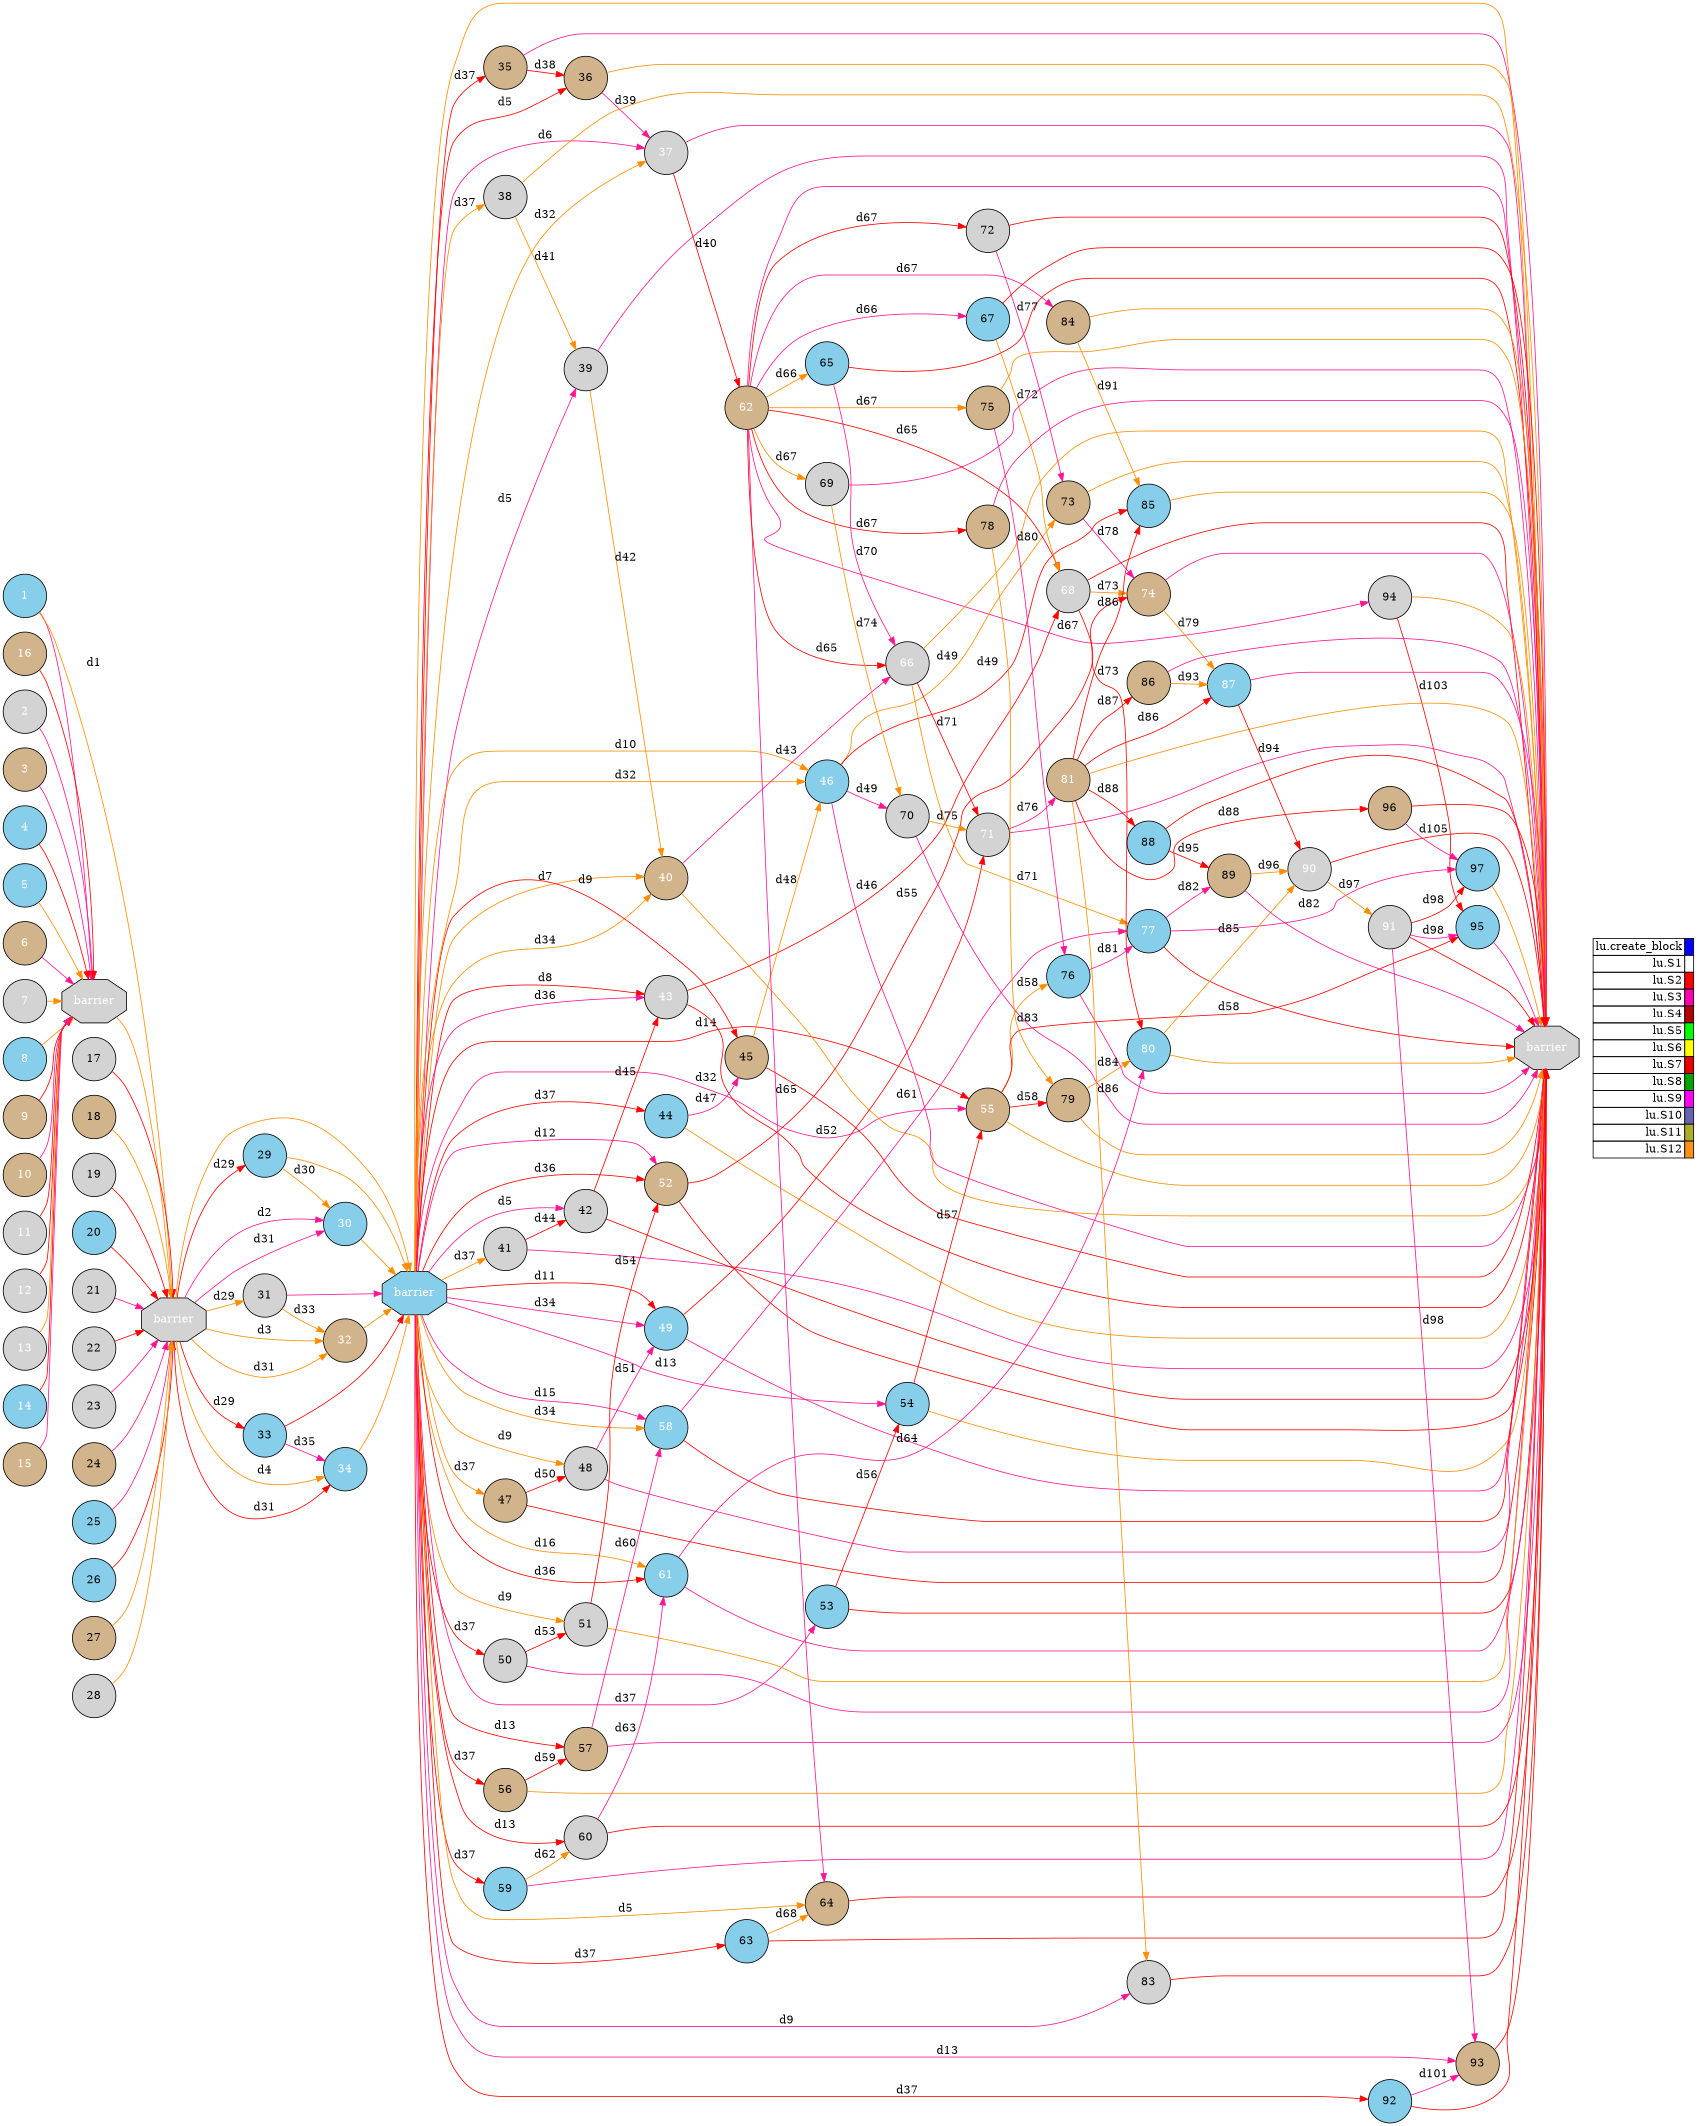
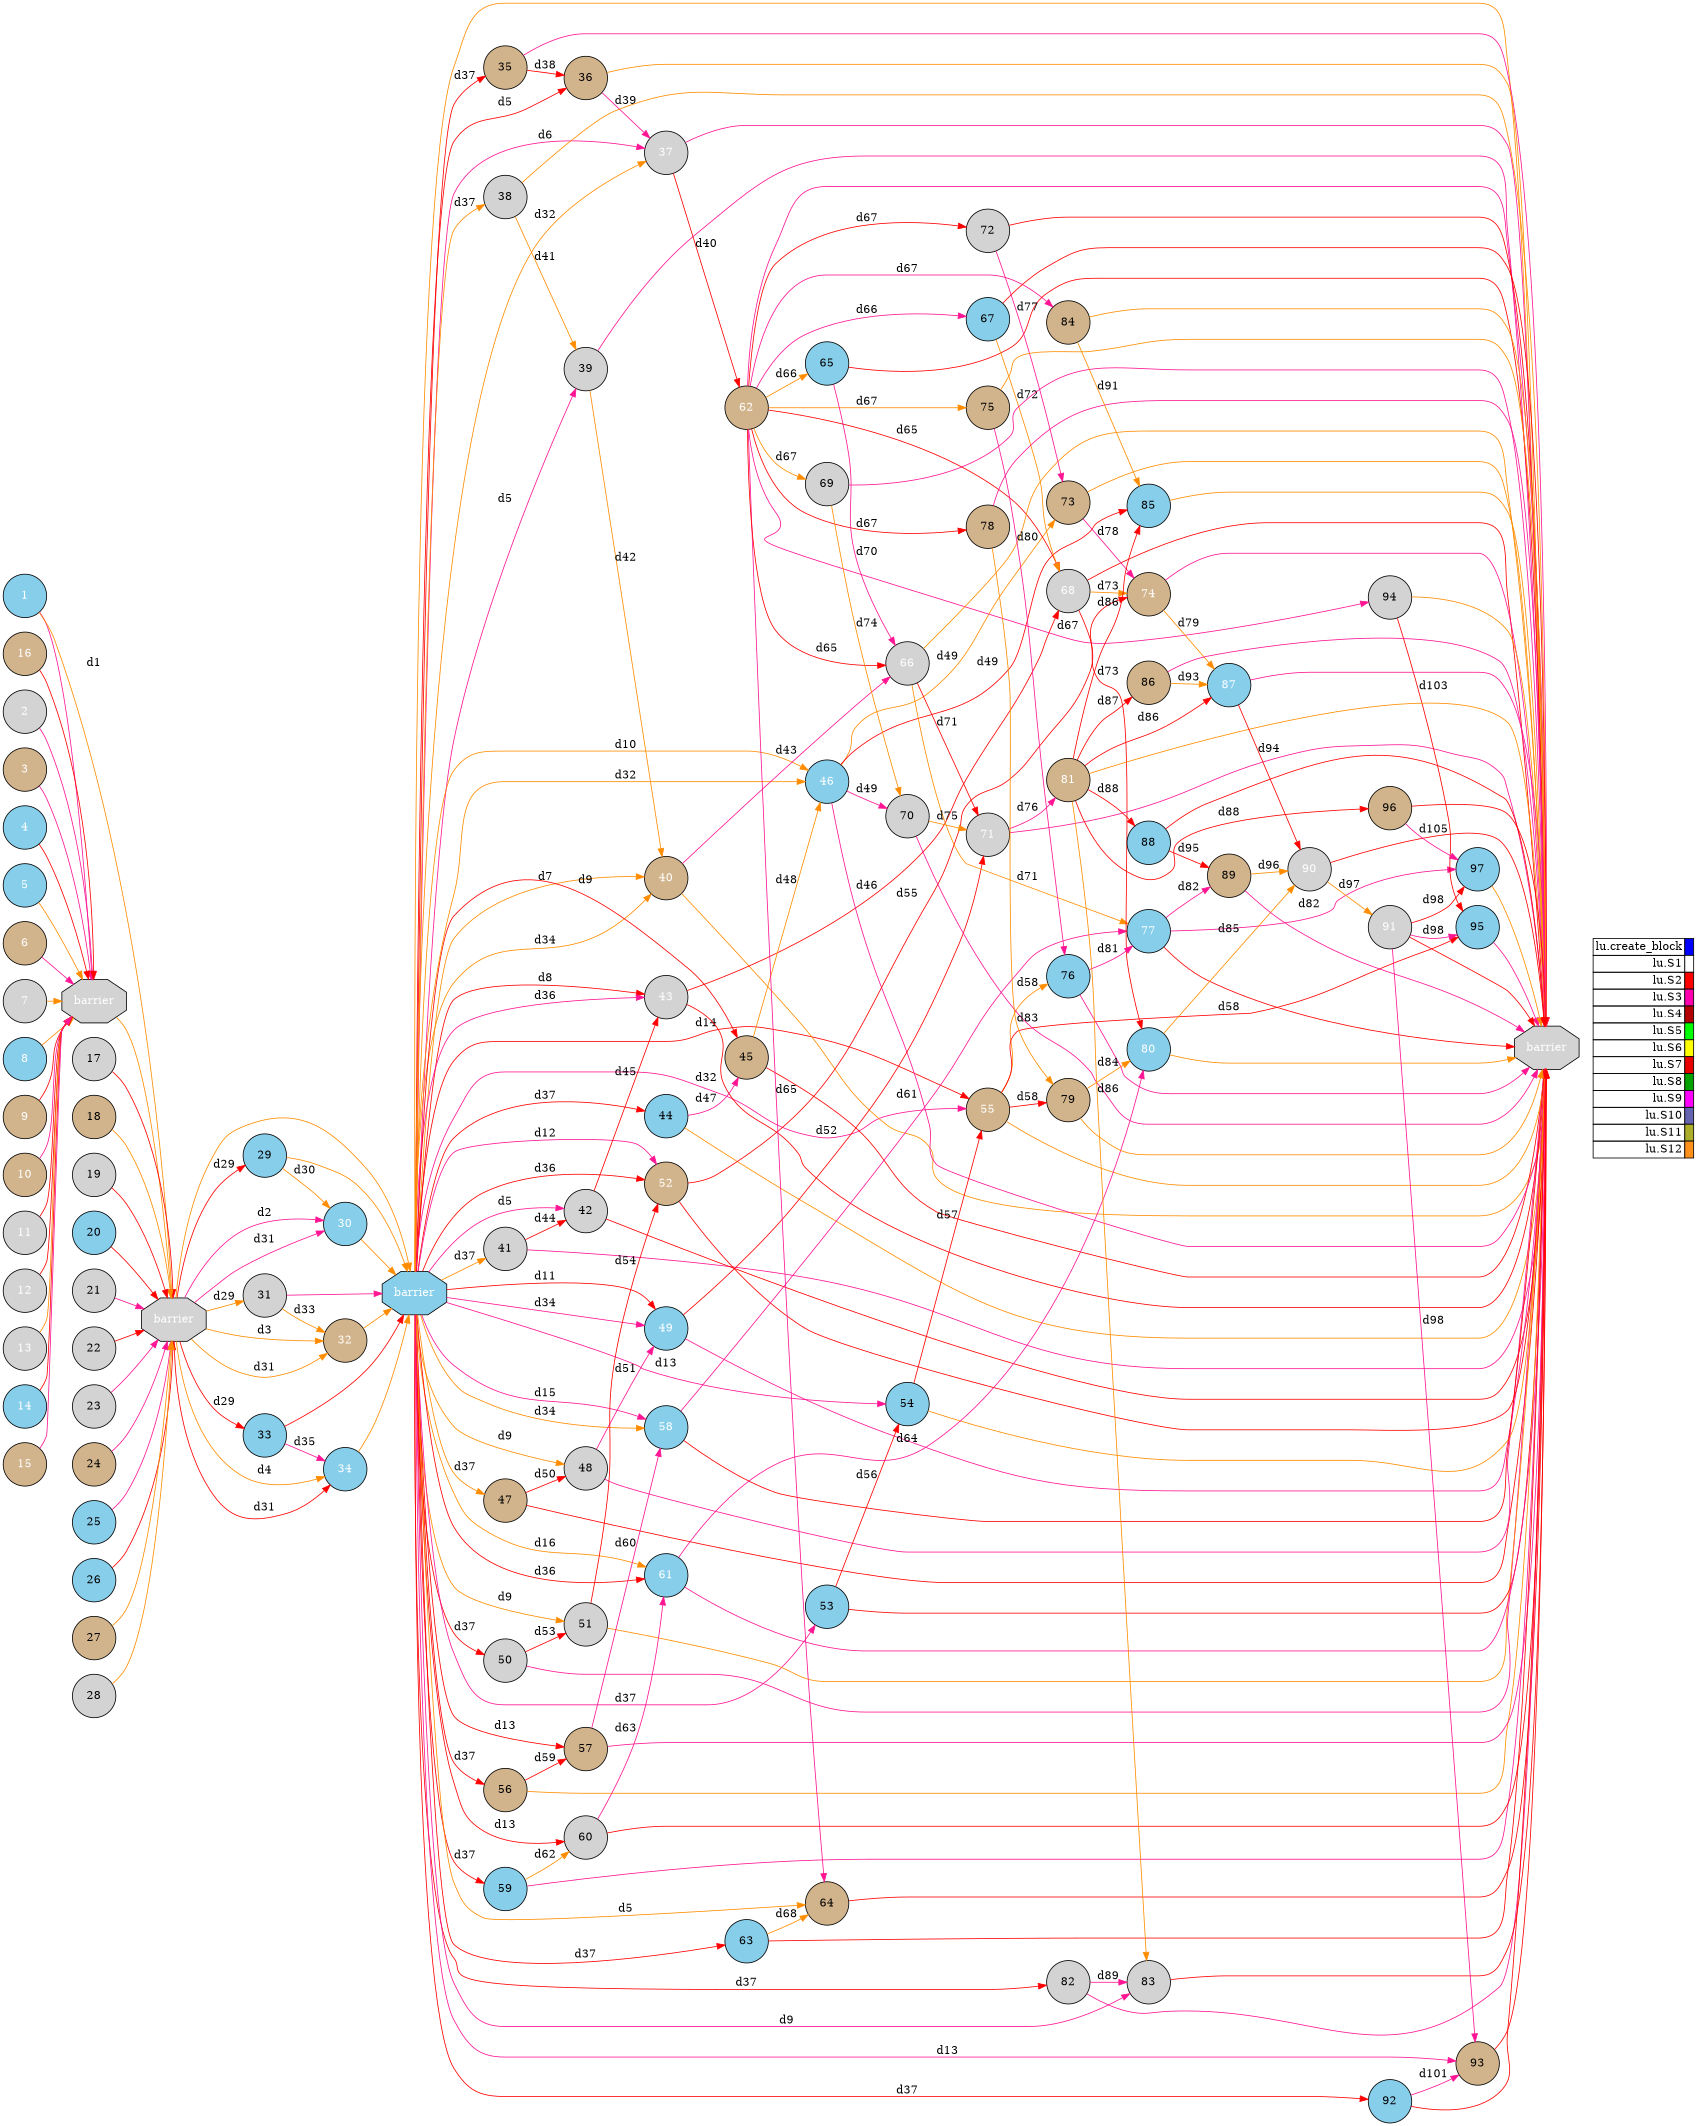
none -> (1068, 1982)
